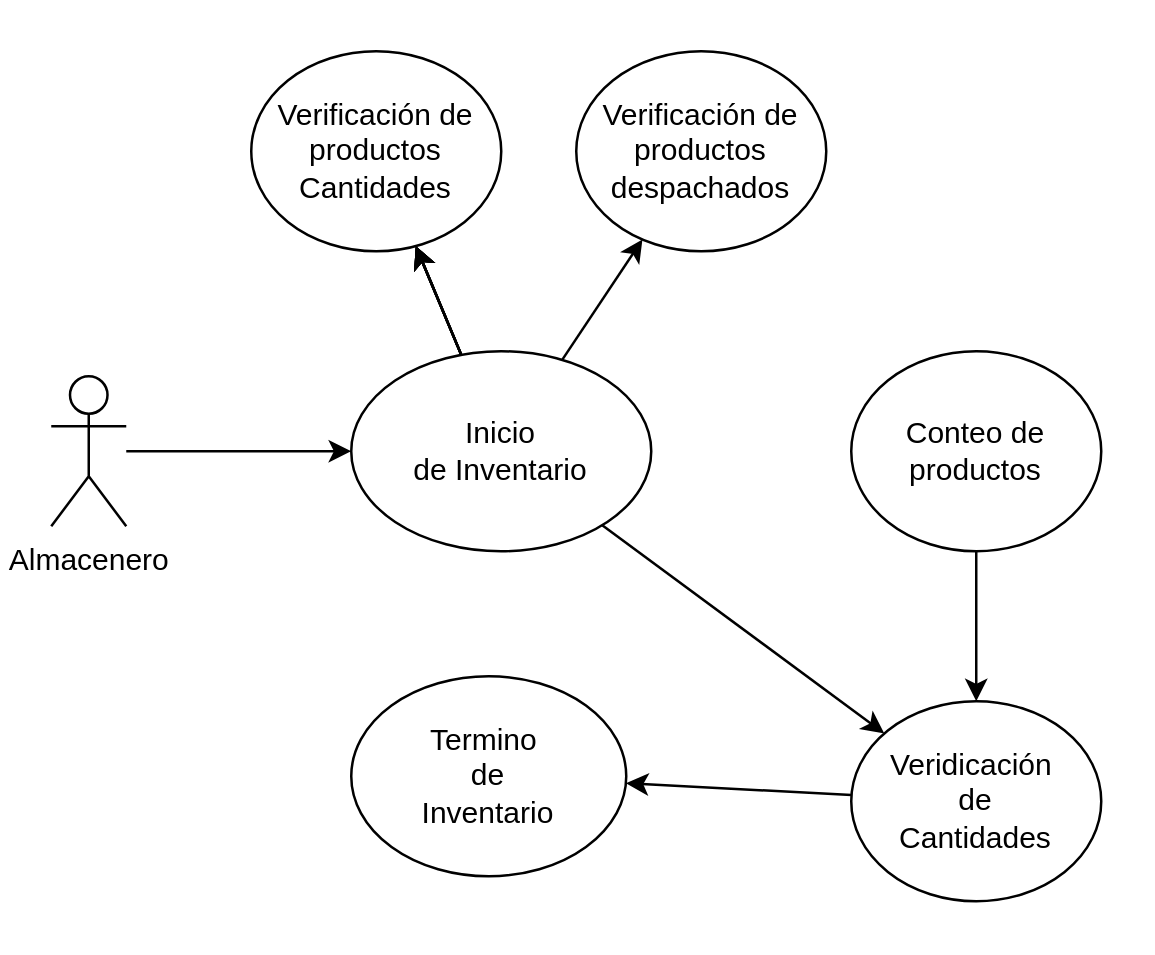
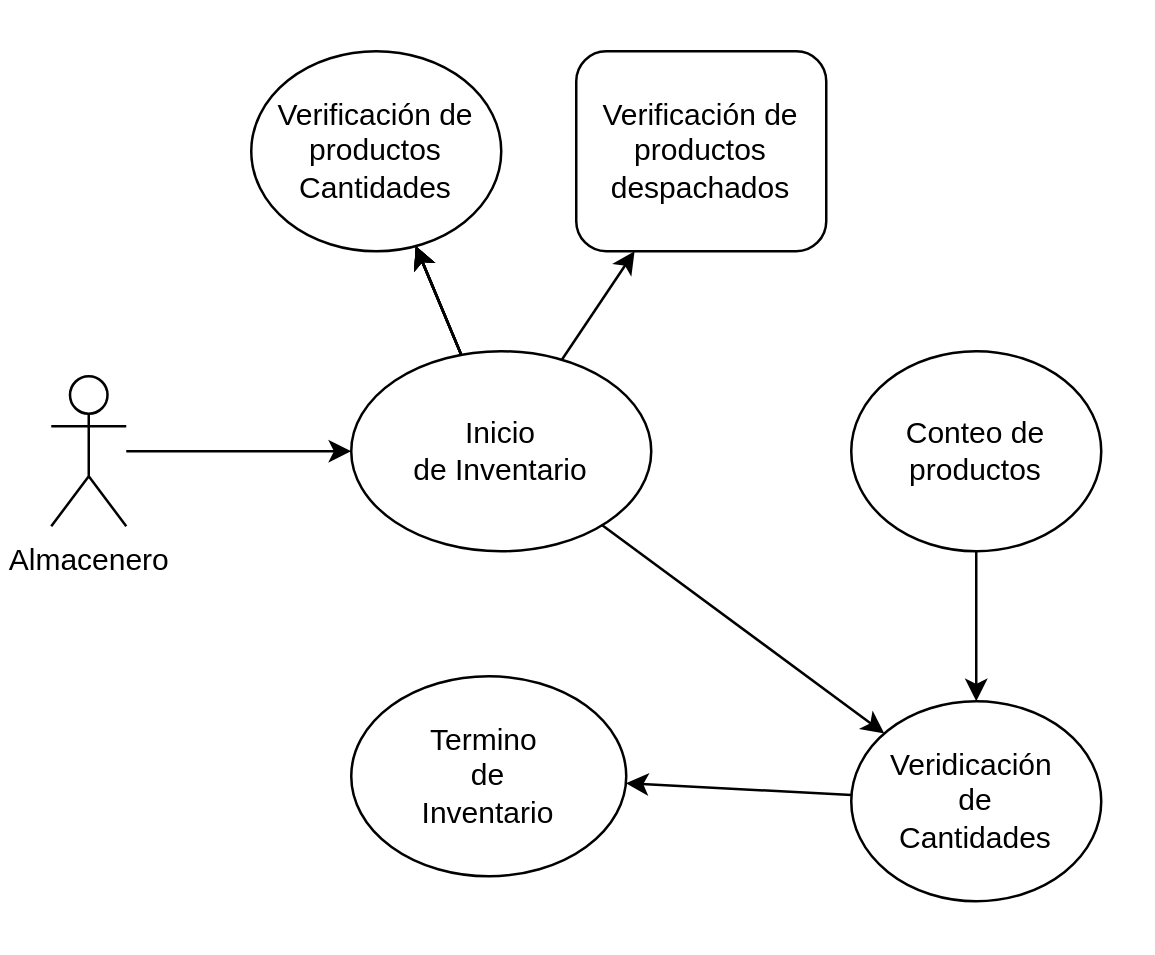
(701, 151) -> (701, 151)
